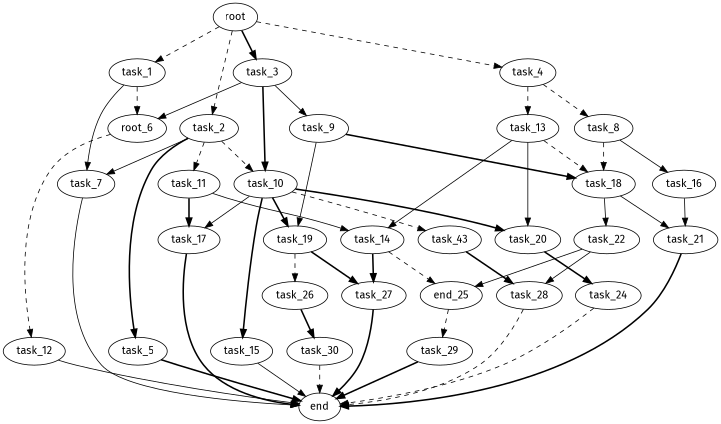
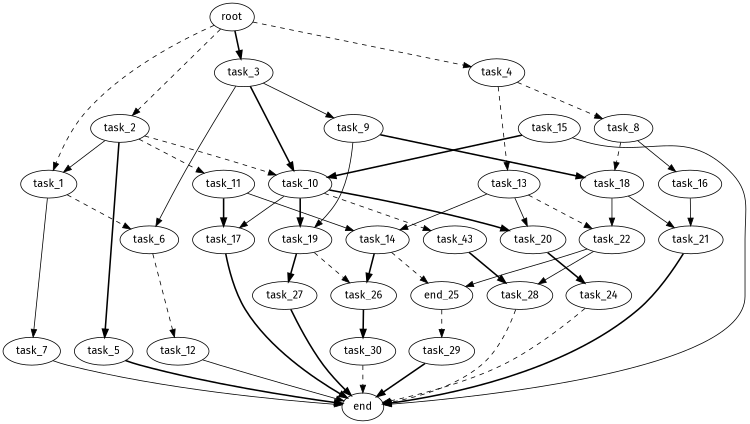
(137, 128) -> (149, 240)
(563, 154) -> (557, 210)
(151, 155) -> (87, 154)
(251, 263) -> (429, 155)
(373, 264) -> (372, 264)
